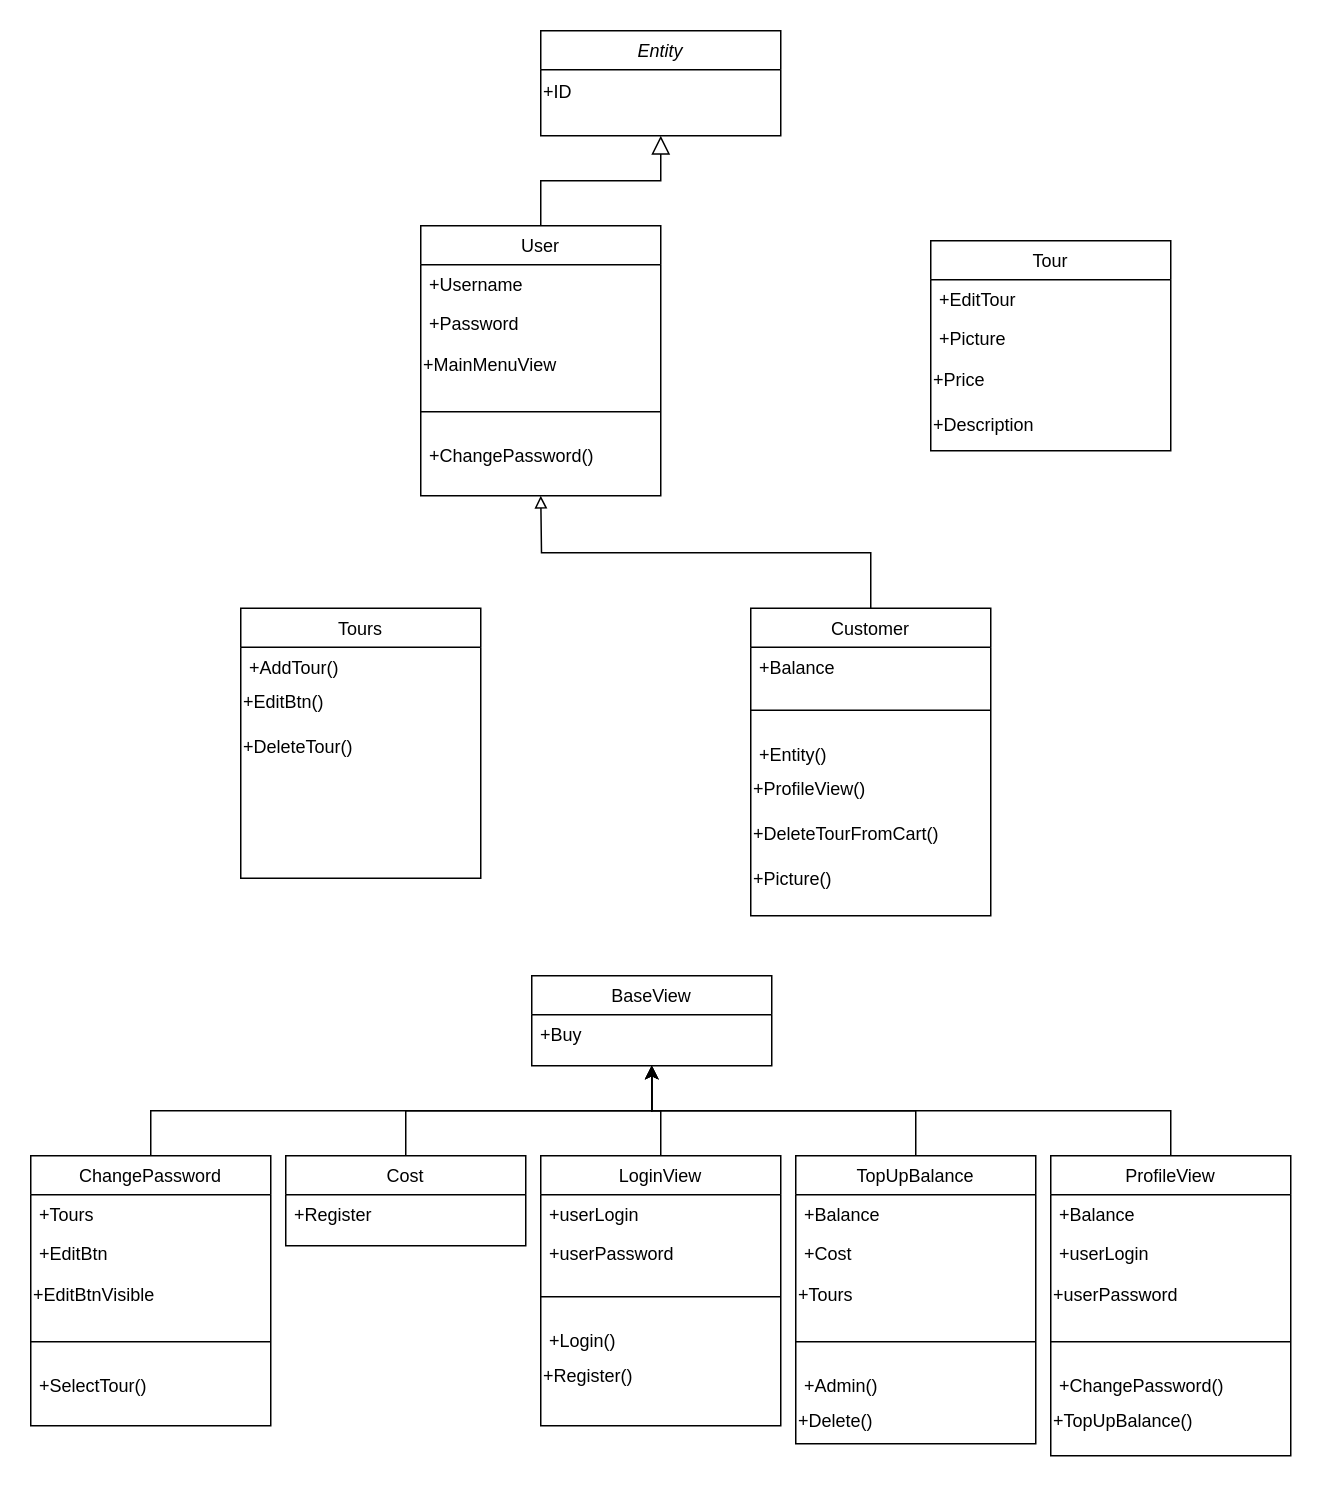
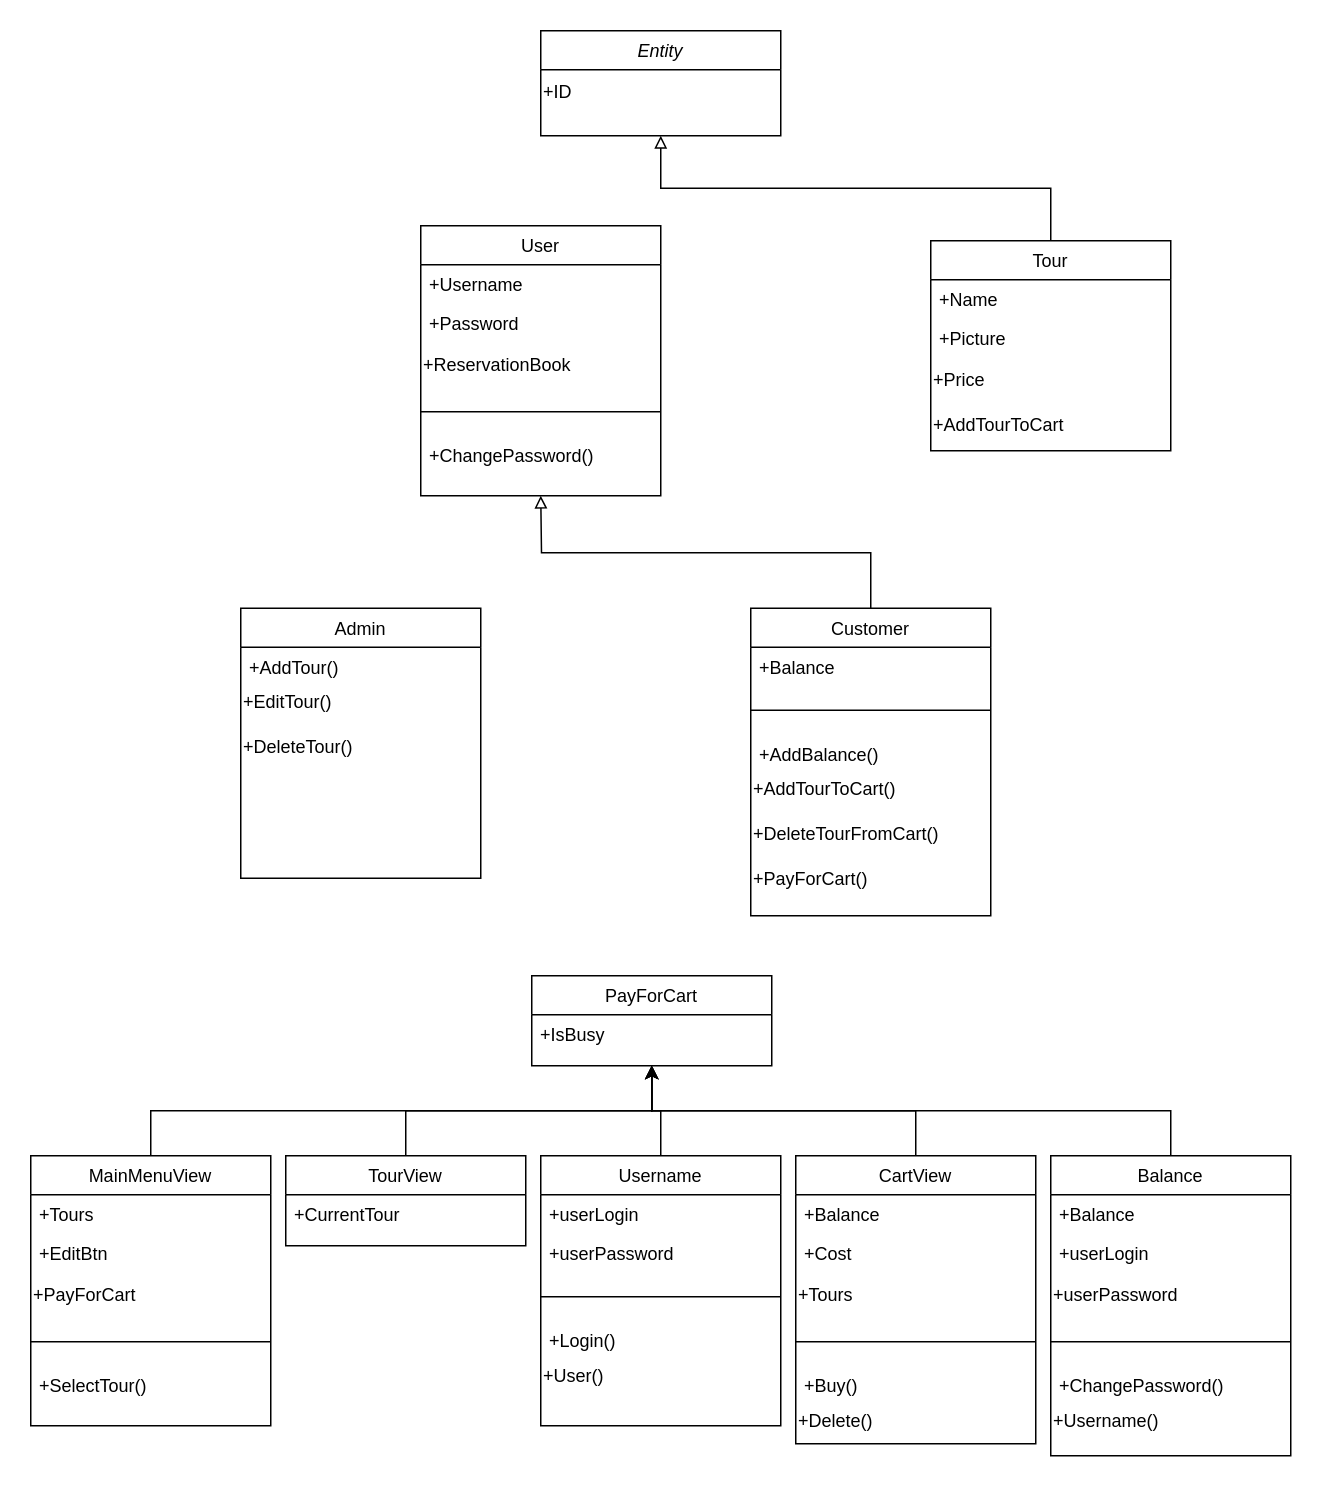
(576, 181) -> none
none -> (879, 188)
(982, 300) -> (964, 300)
(485, 365) -> (502, 365)
(990, 425) -> (1004, 425)
(360, 629) -> (360, 629)
(292, 703) -> (297, 703)
(802, 755) -> (822, 755)
(817, 790) -> (834, 790)
(802, 880) -> (819, 880)
(651, 996) -> (651, 996)
(560, 1035) -> (575, 1035)
(150, 1176) -> (150, 1176)
(405, 1176) -> (405, 1176)
(660, 1176) -> (660, 1176)
(915, 1176) -> (915, 1176)
(1170, 1176) -> (1170, 1176)
(337, 1215) -> (354, 1215)
(100, 1295) -> (89, 1295)
(597, 1376) -> (579, 1376)
(842, 1386) -> (834, 1386)
(1127, 1421) -> (1109, 1421)
